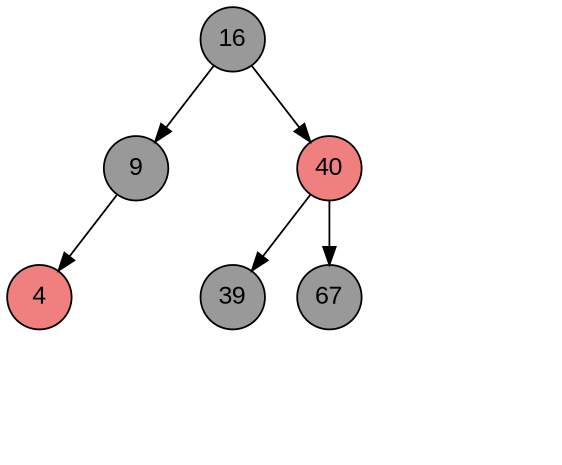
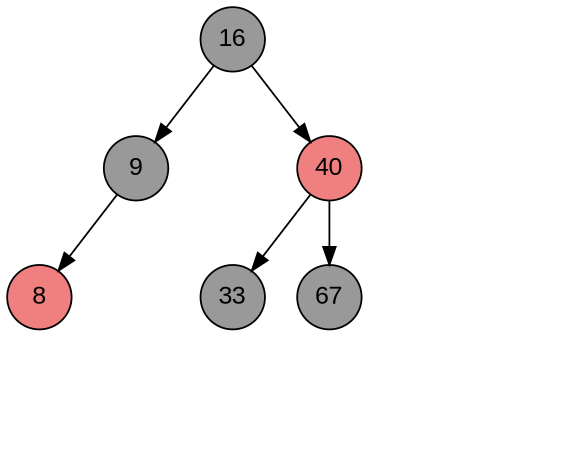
(39, 297) -> (39, 297)
(233, 297) -> (233, 297)
